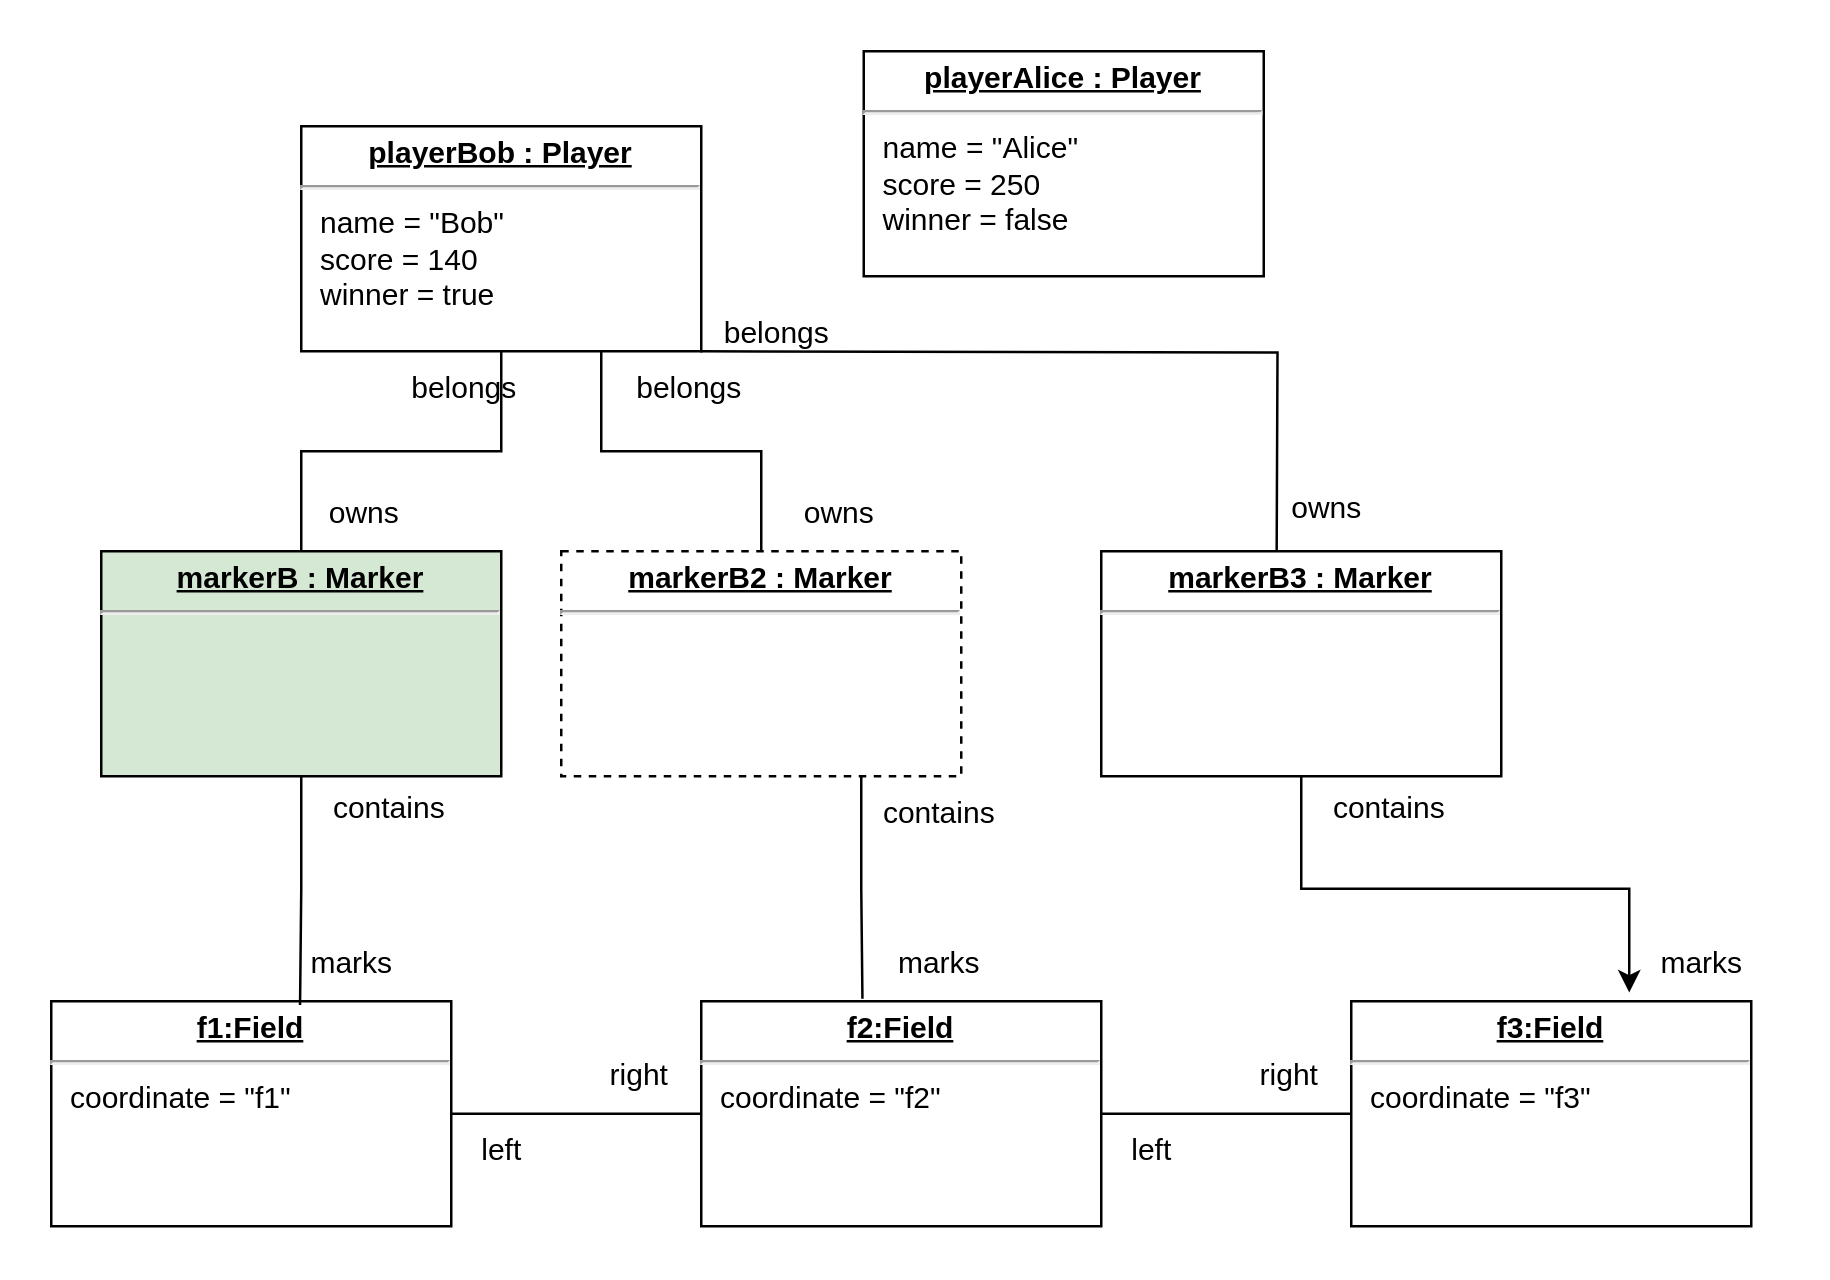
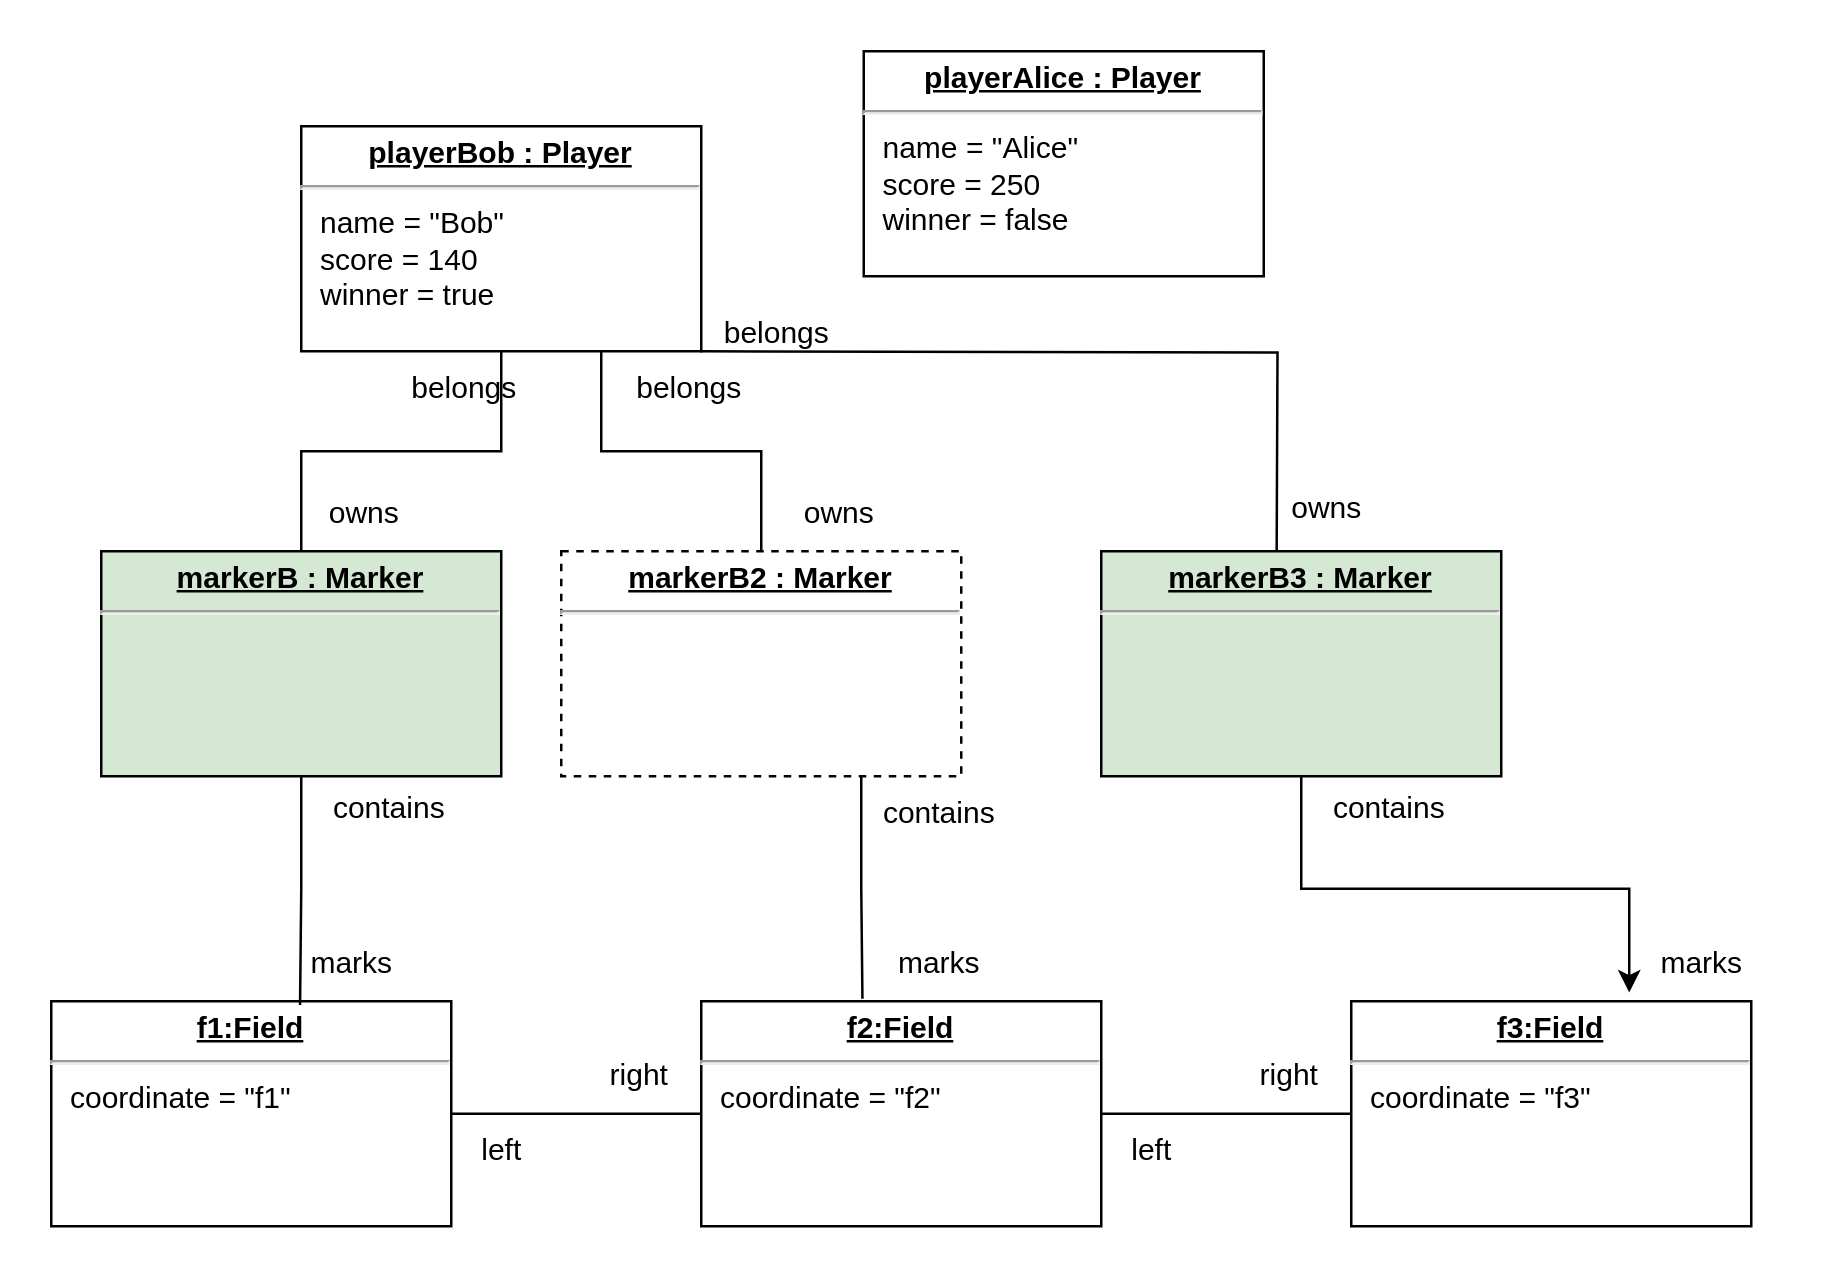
(1301, 664) -> (1301, 664)
